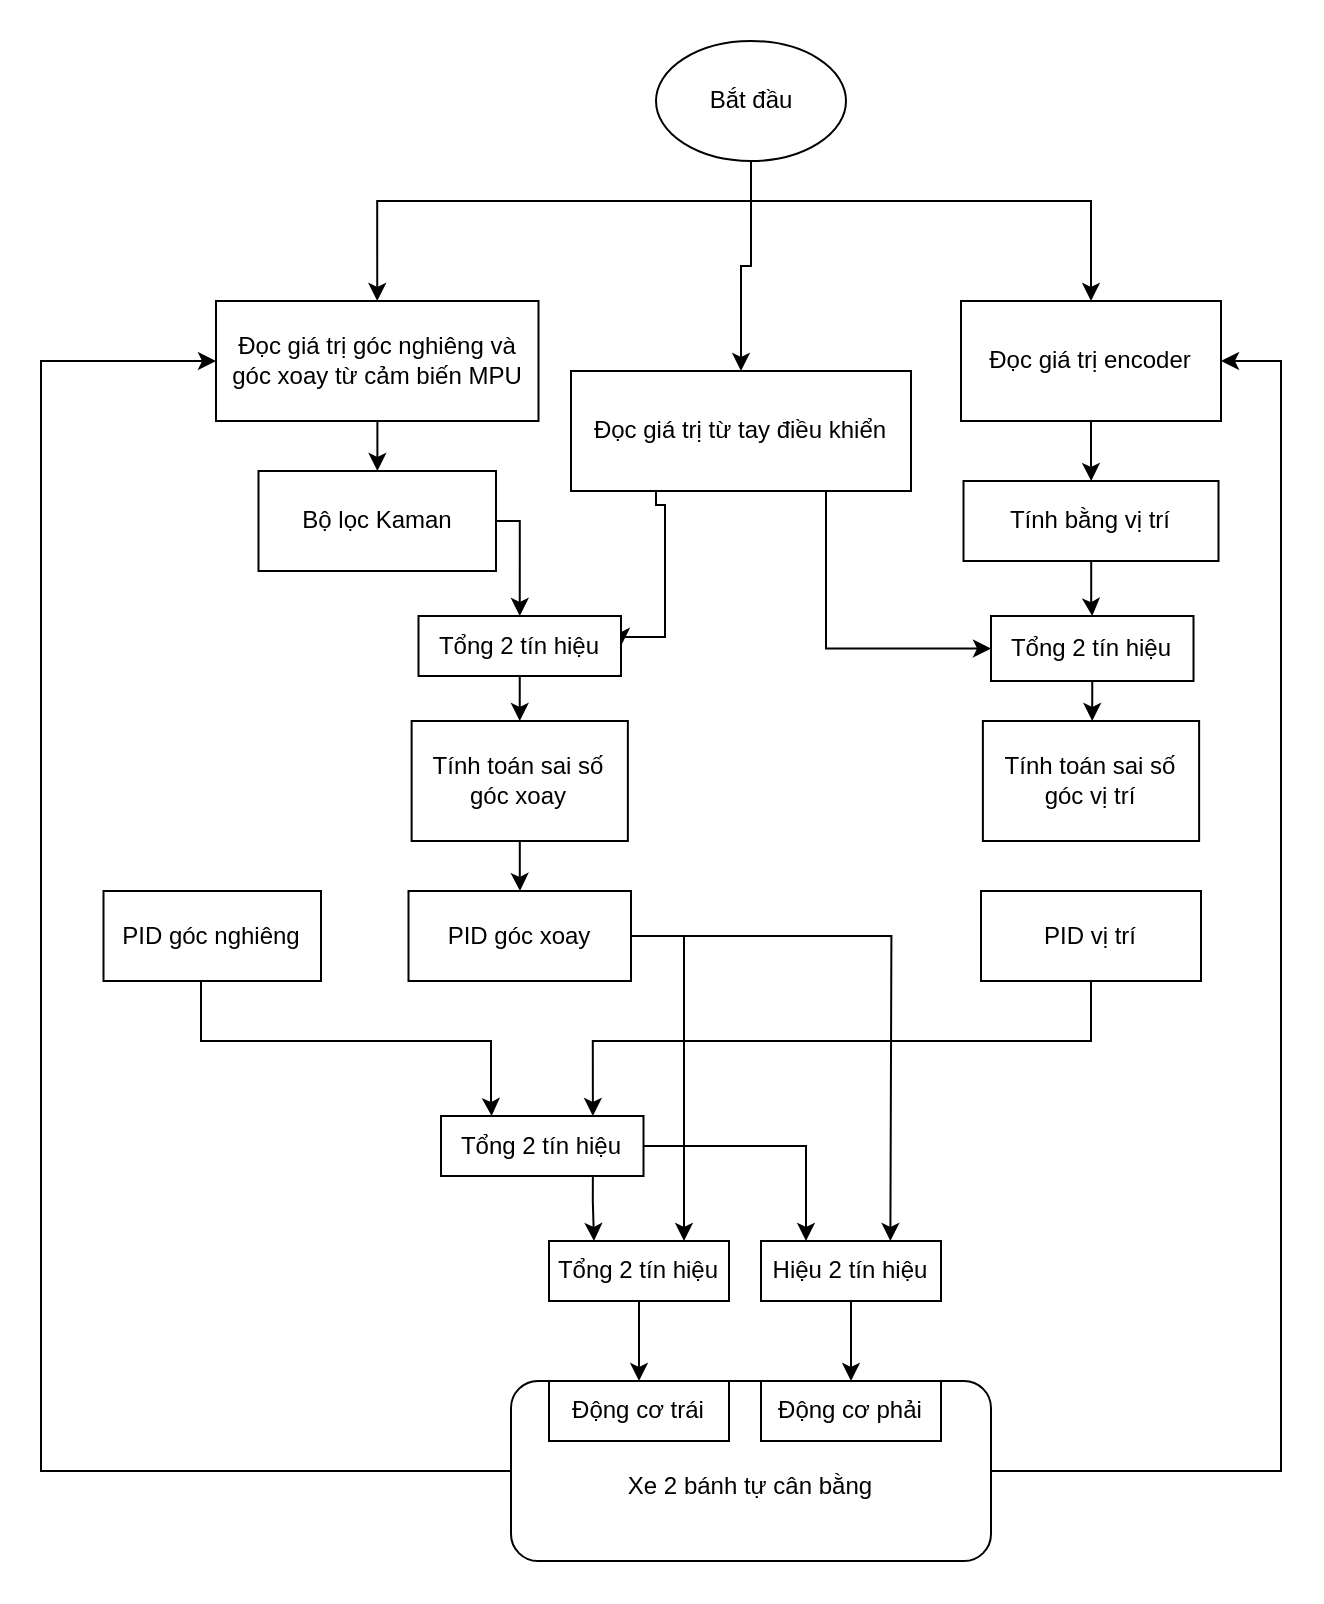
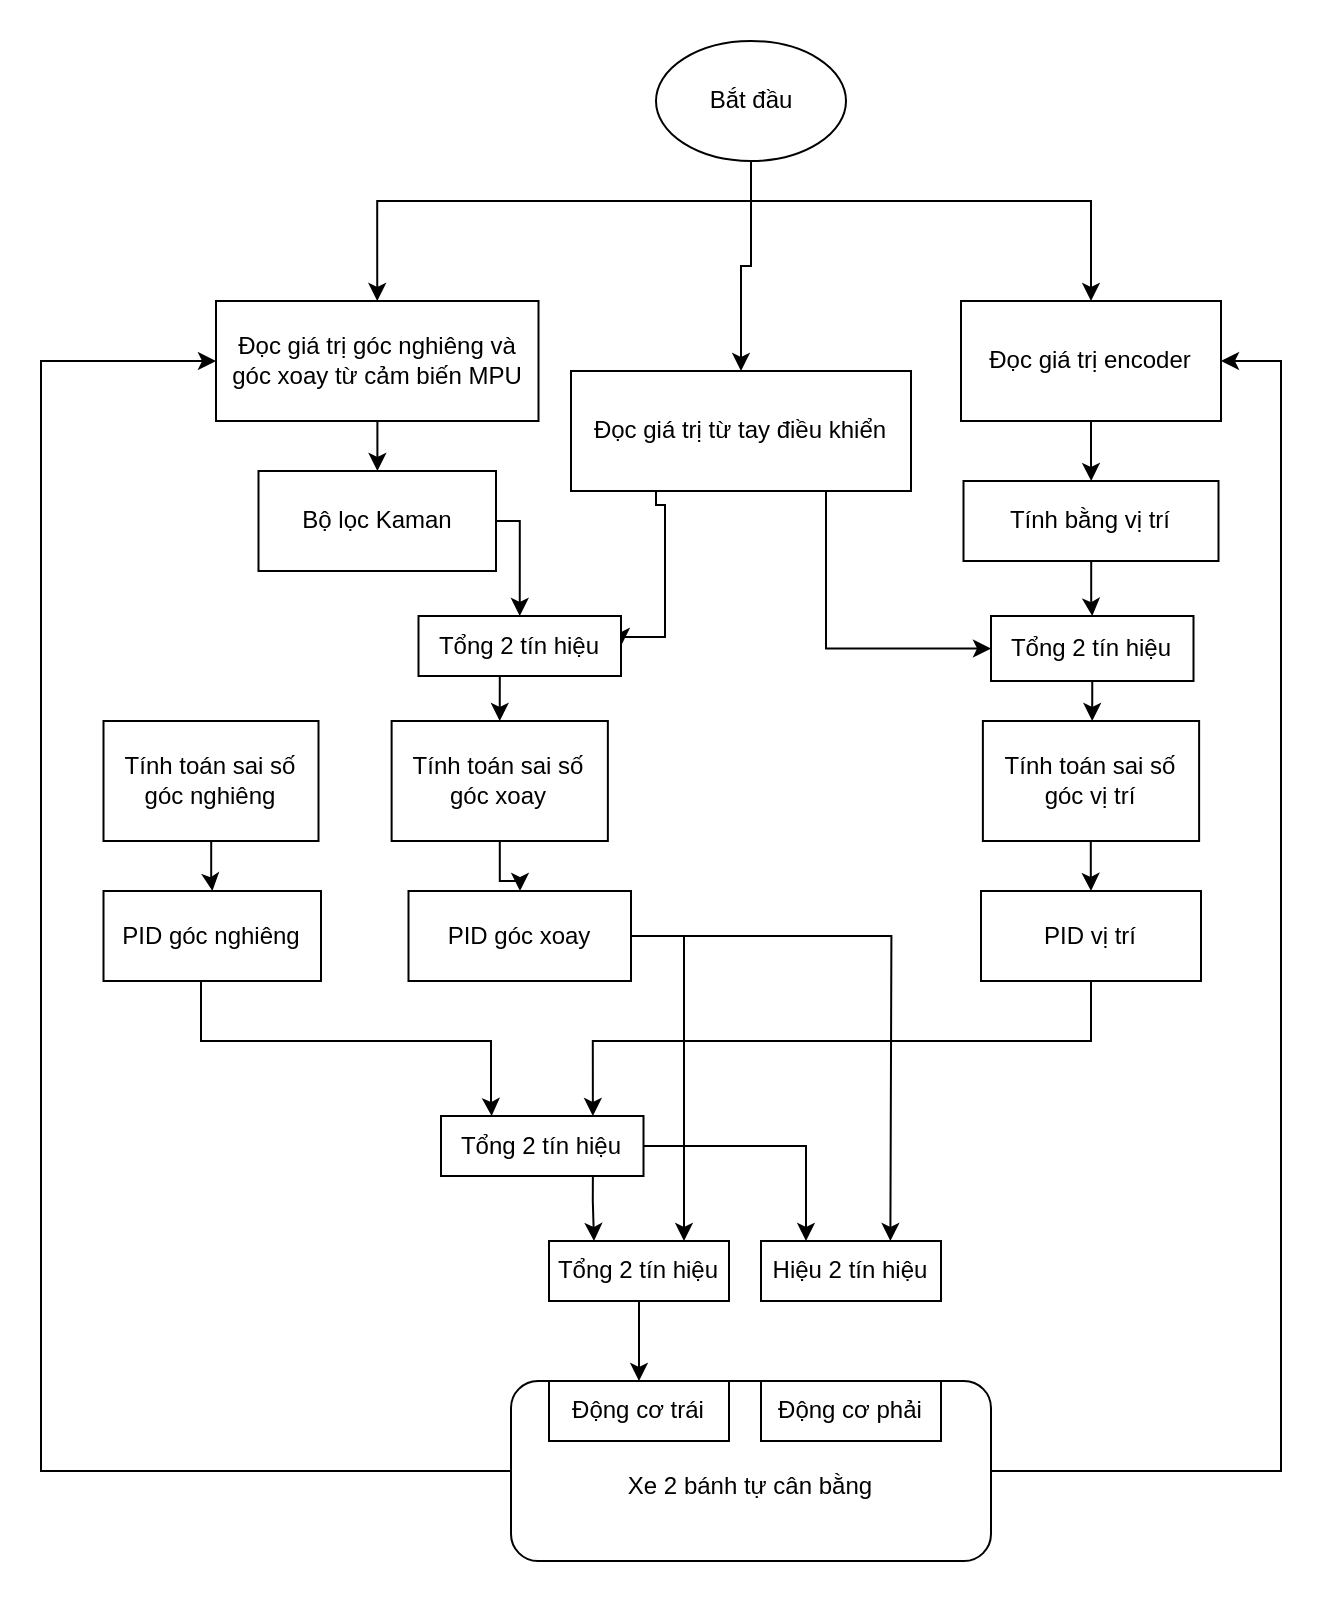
none -> (211, 781)
(520, 781) -> (500, 781)
none -> (211, 862)
none -> (1091, 862)
(851, 1334) -> none
